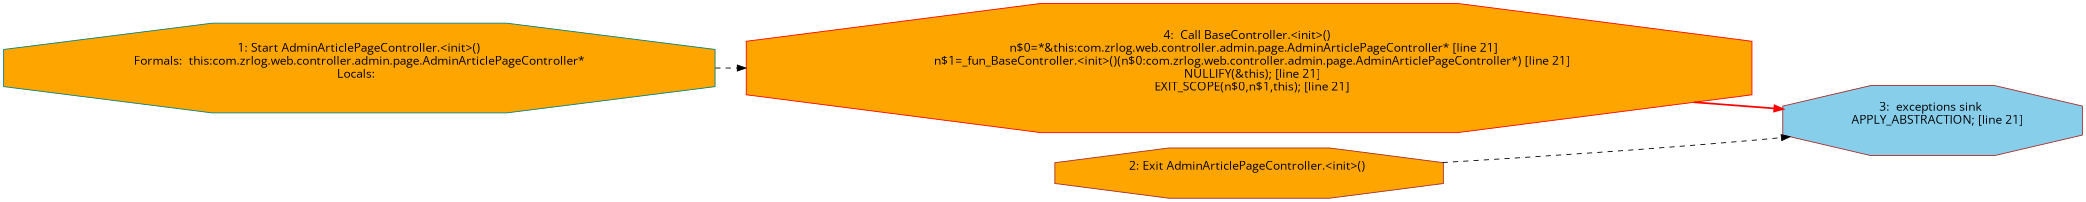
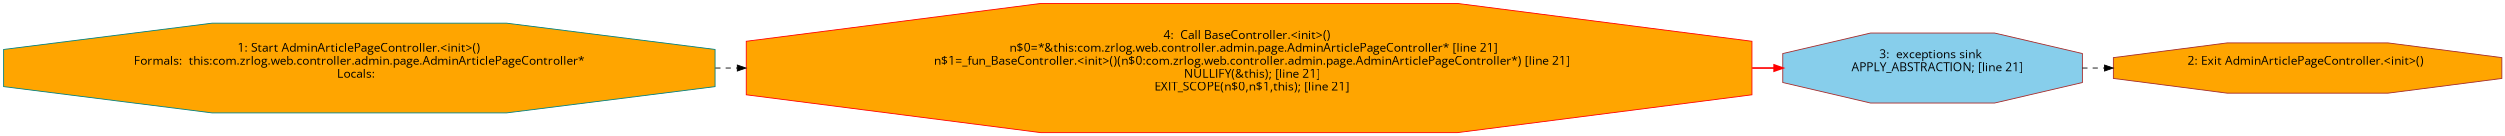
(1612, 151) -> (2093, 68)
